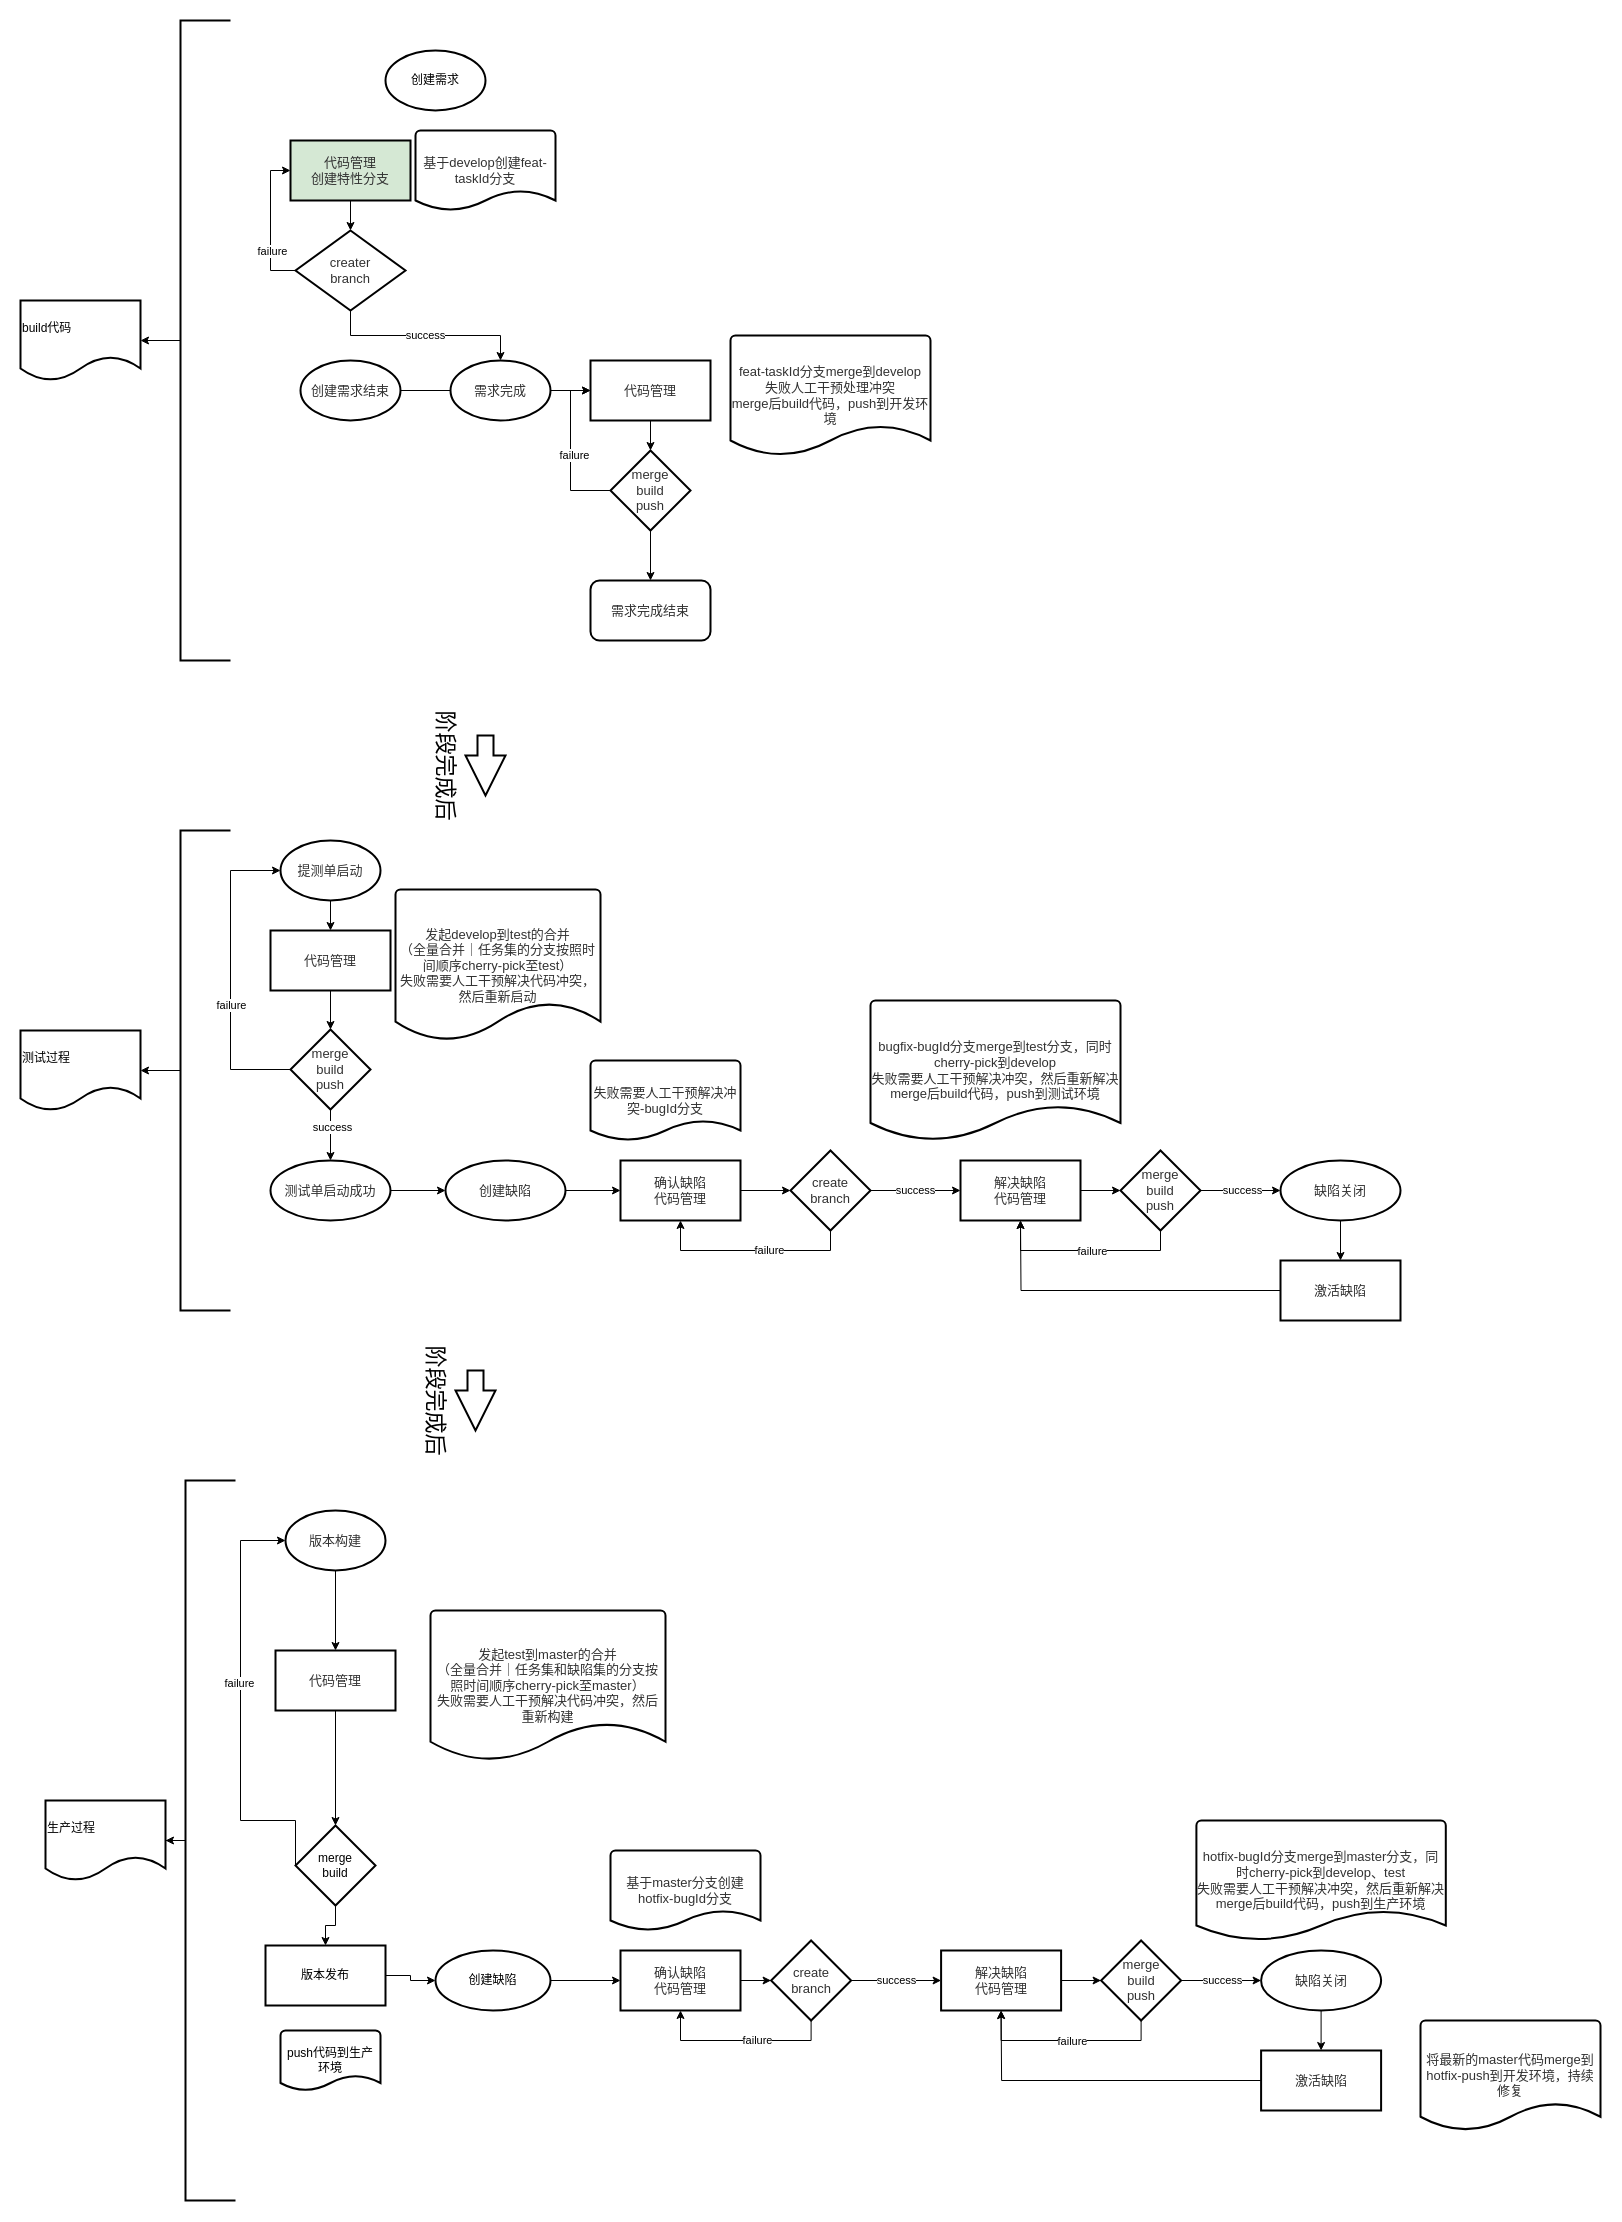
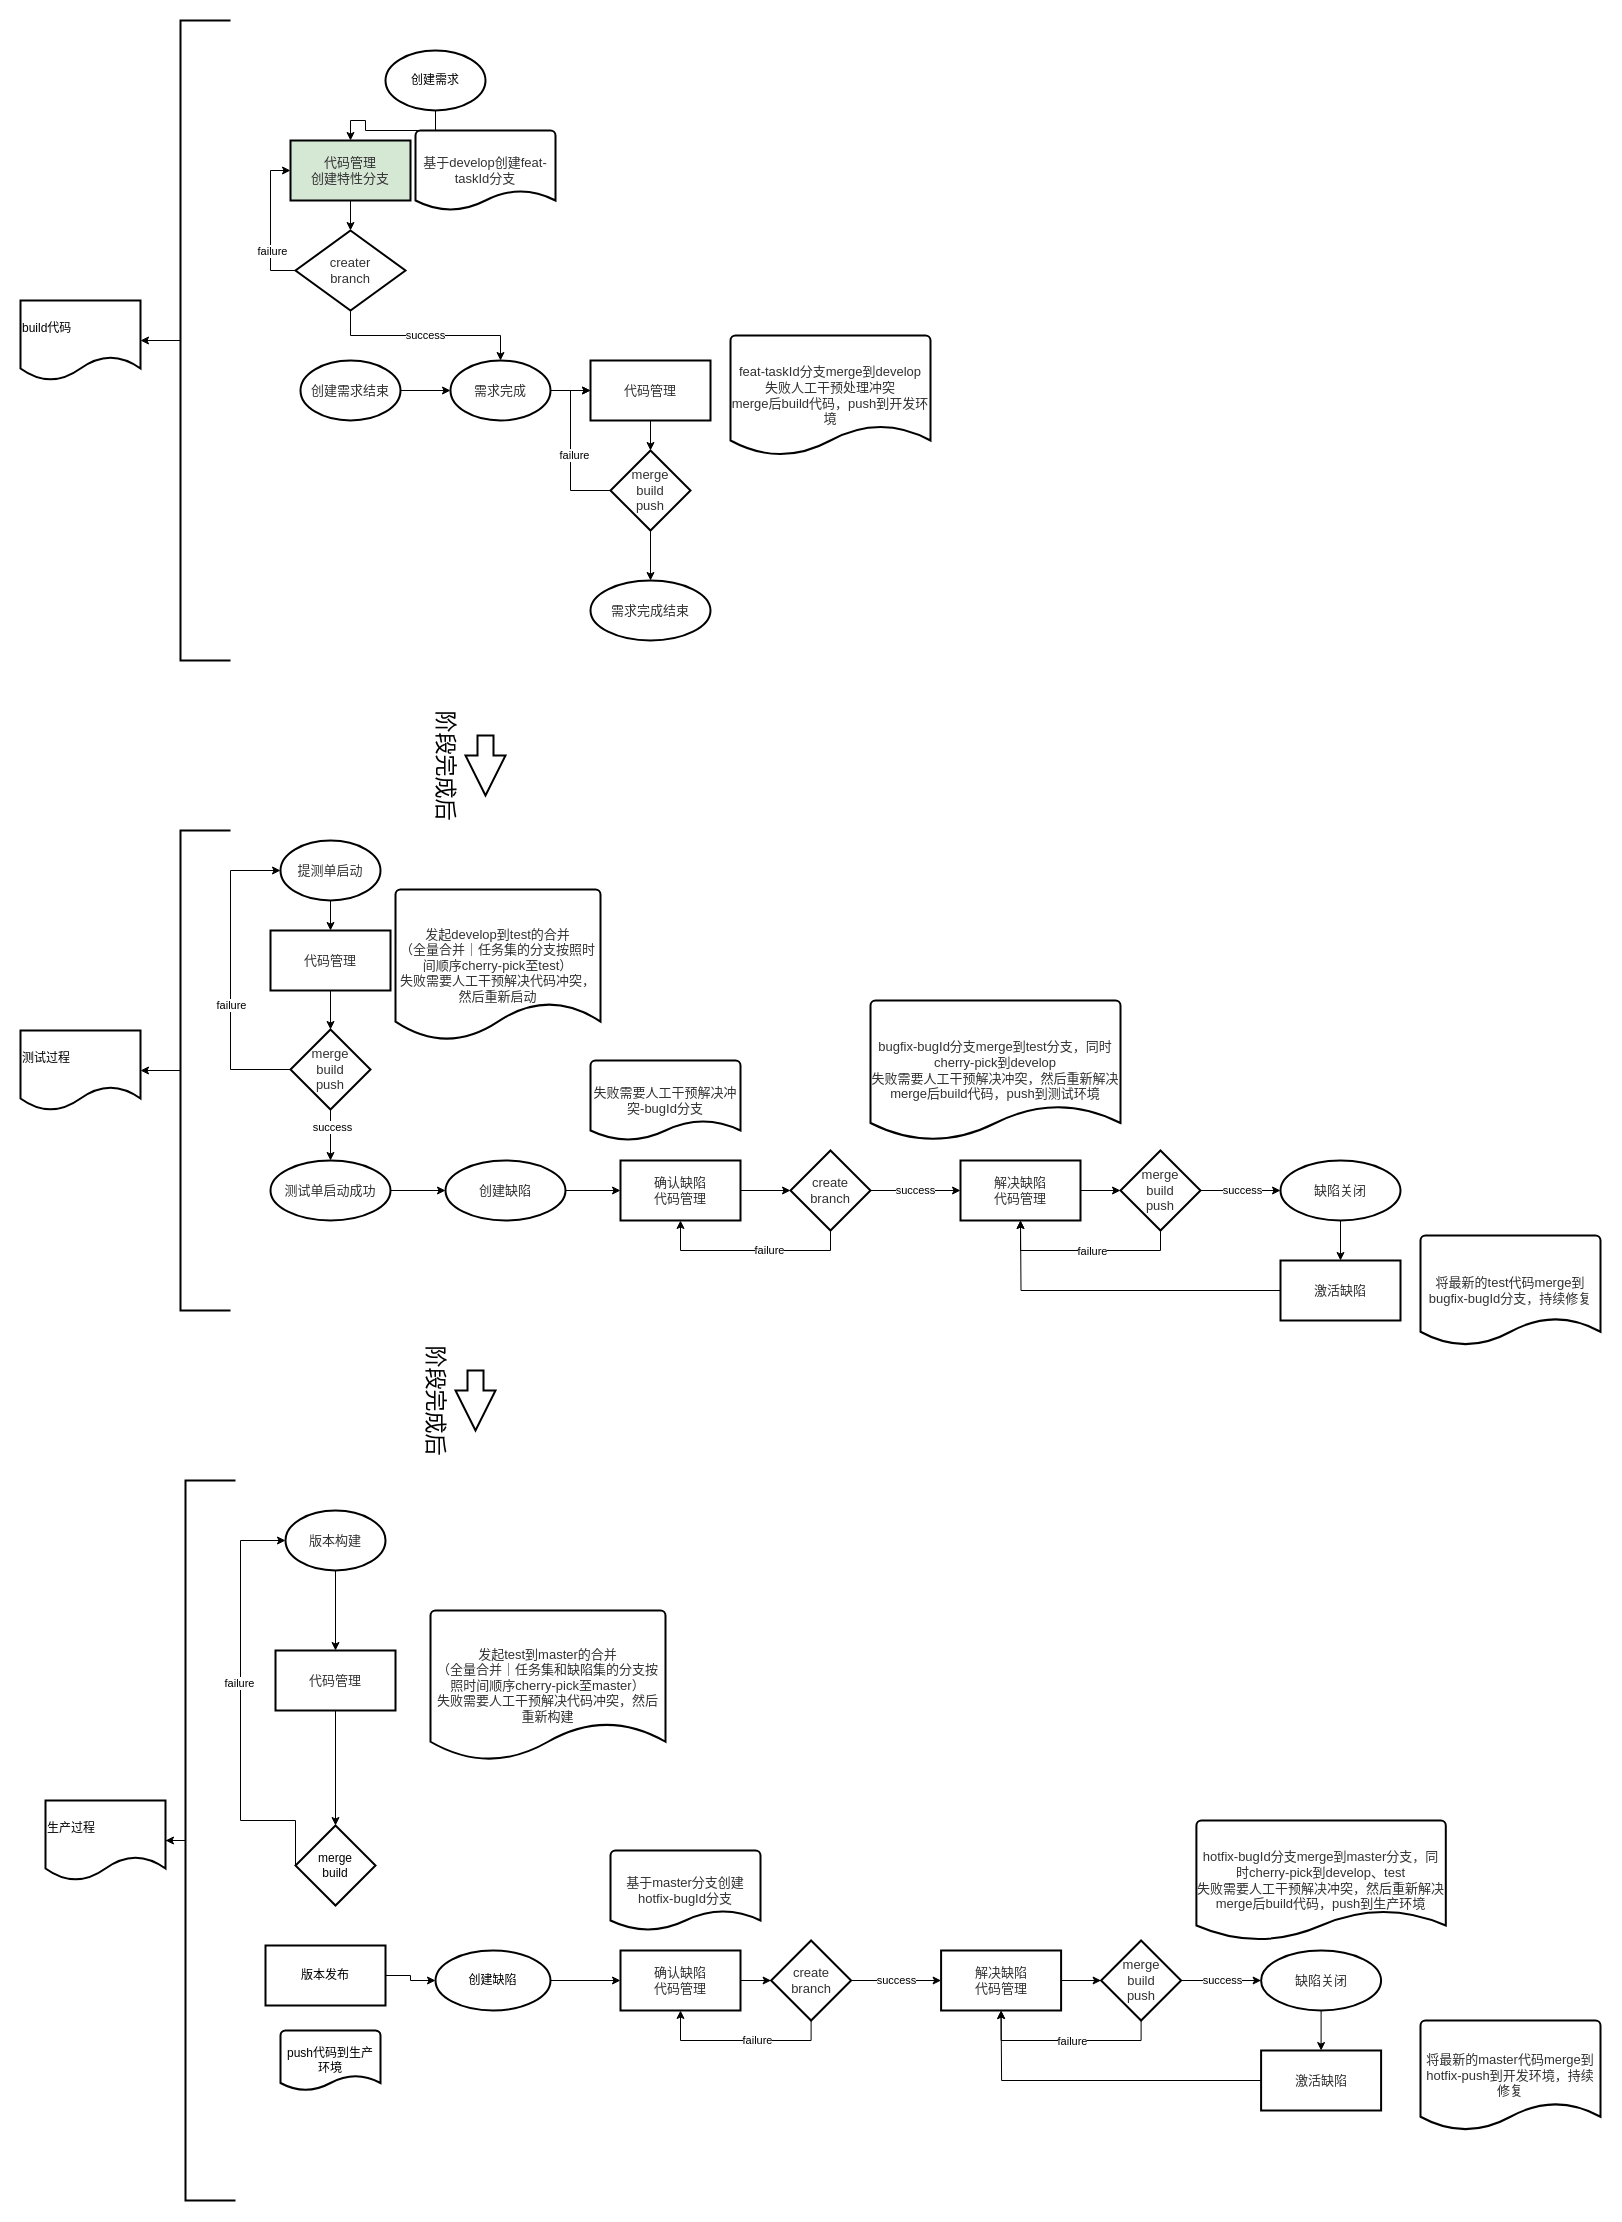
none -> (374, 131)
(445, 391) -> (442, 391)
(651, 611) -> (651, 611)
none -> (1511, 1291)
(335, 1926) -> none
